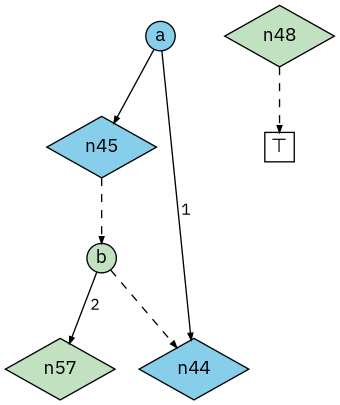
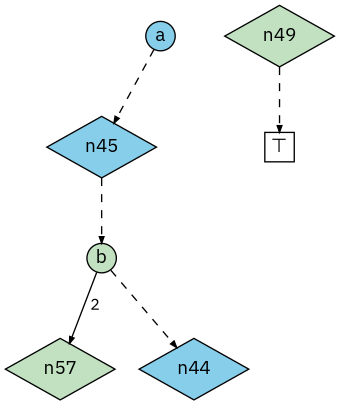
(280, 36) -> (280, 36)
(136, 83) -> (136, 83)
(176, 192) -> none
